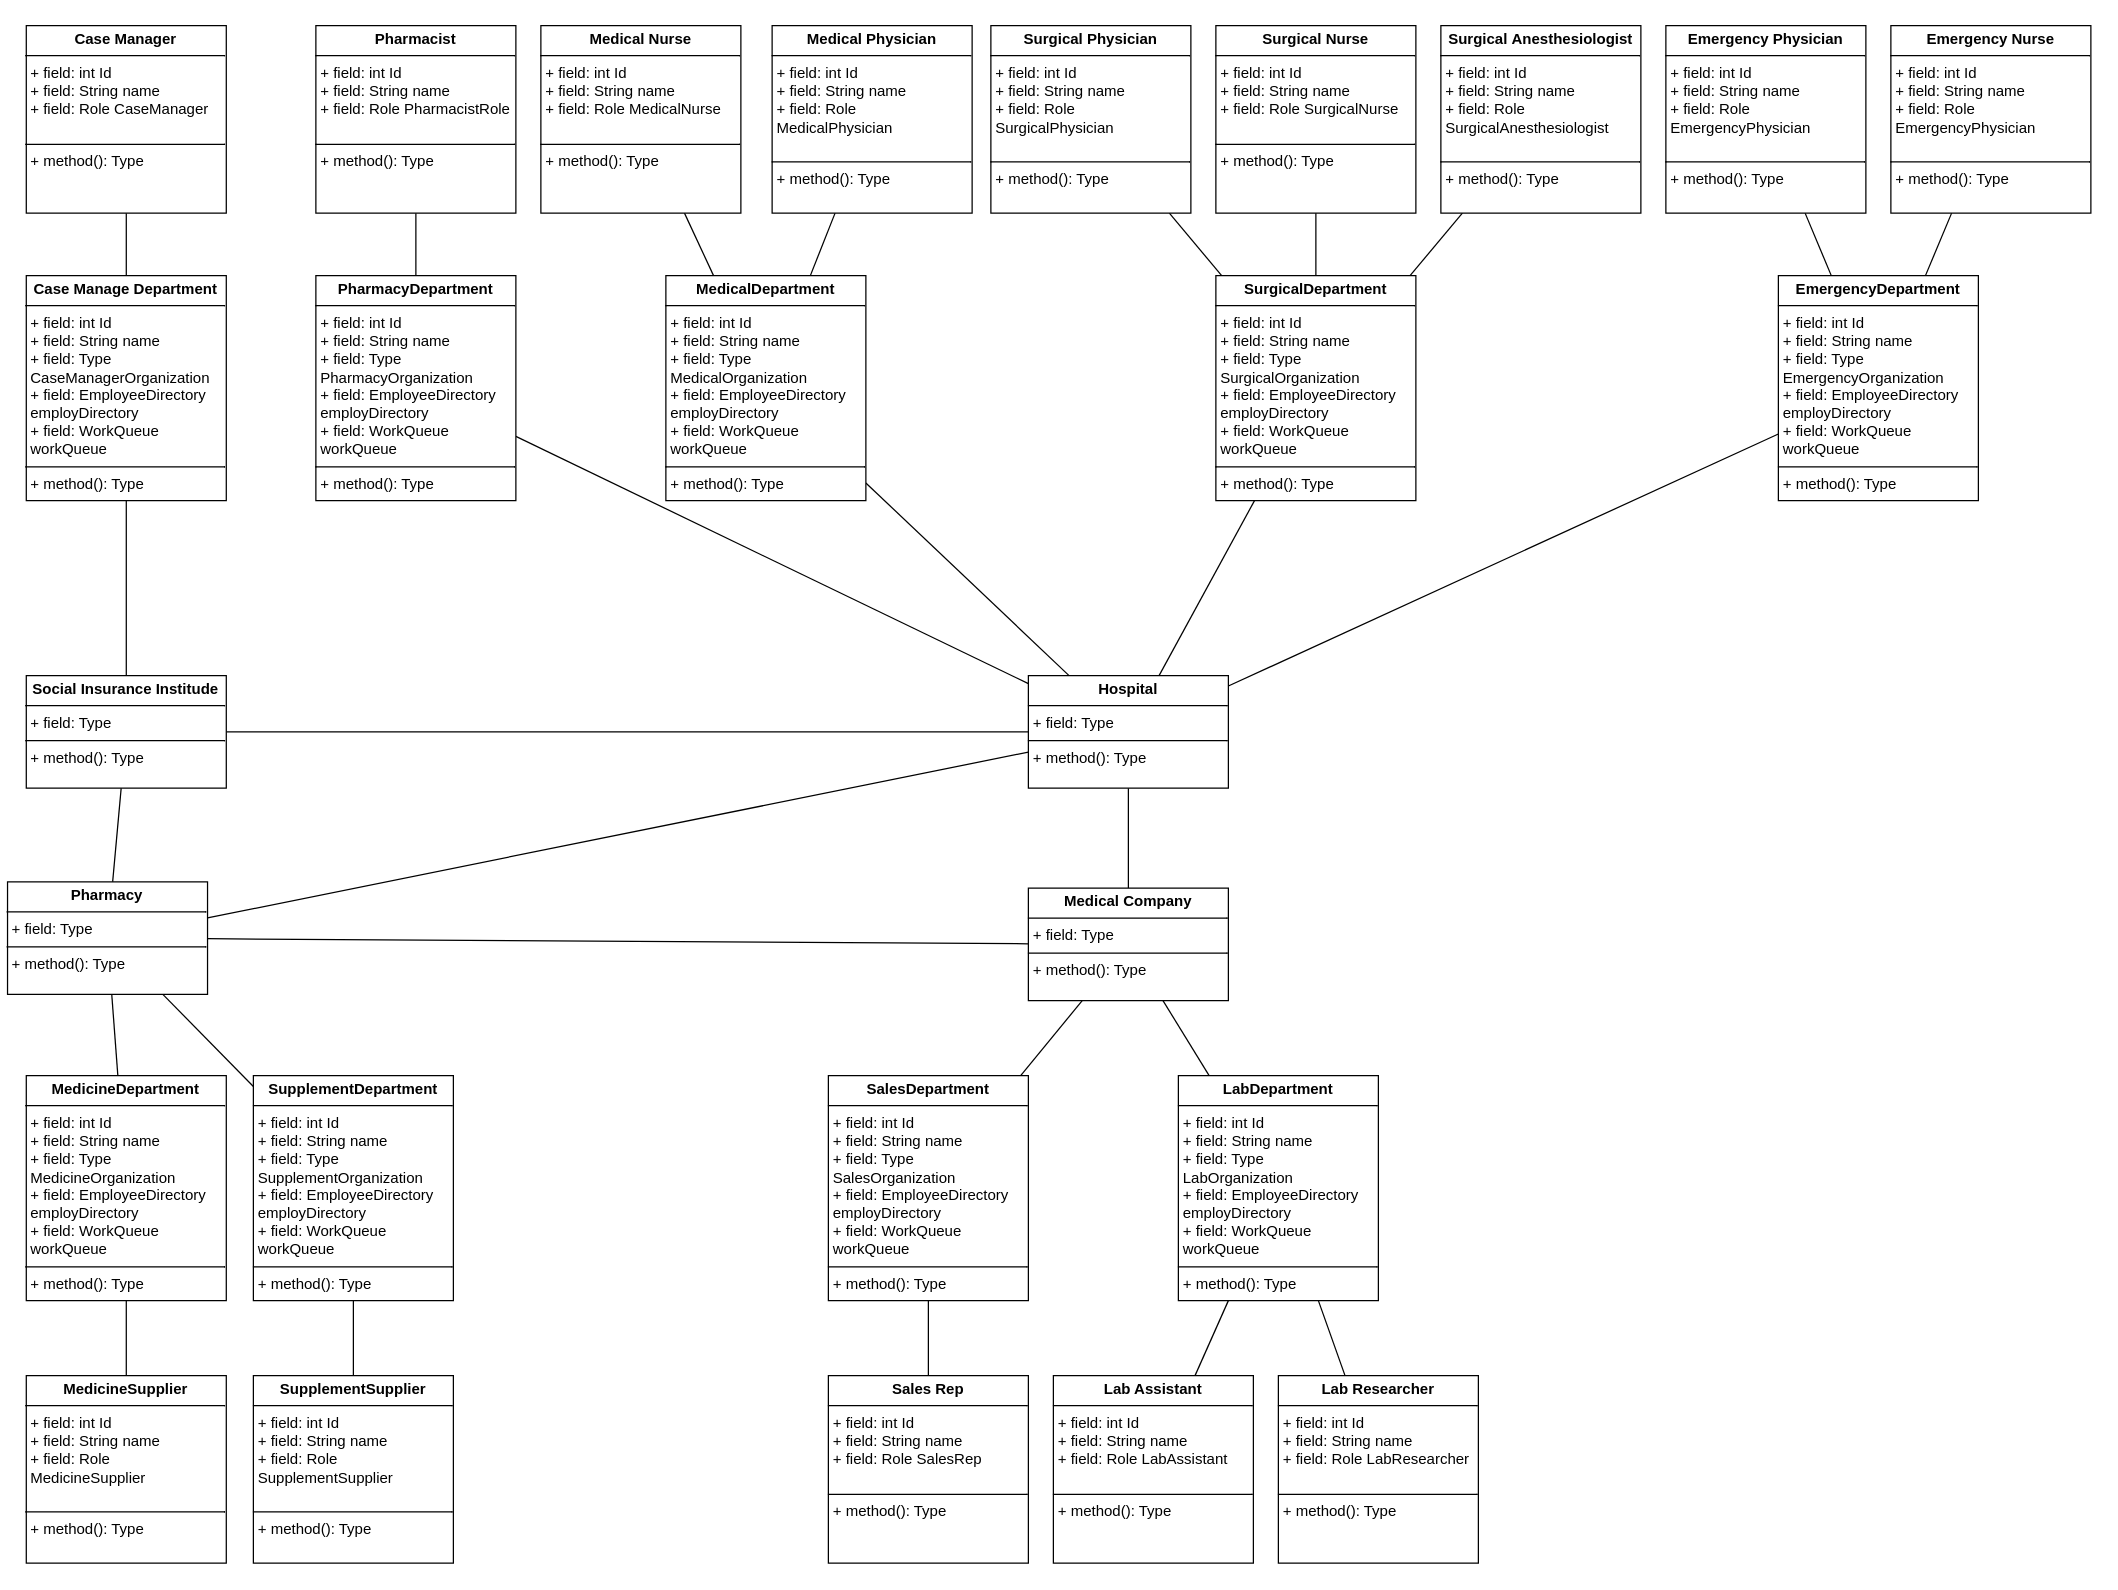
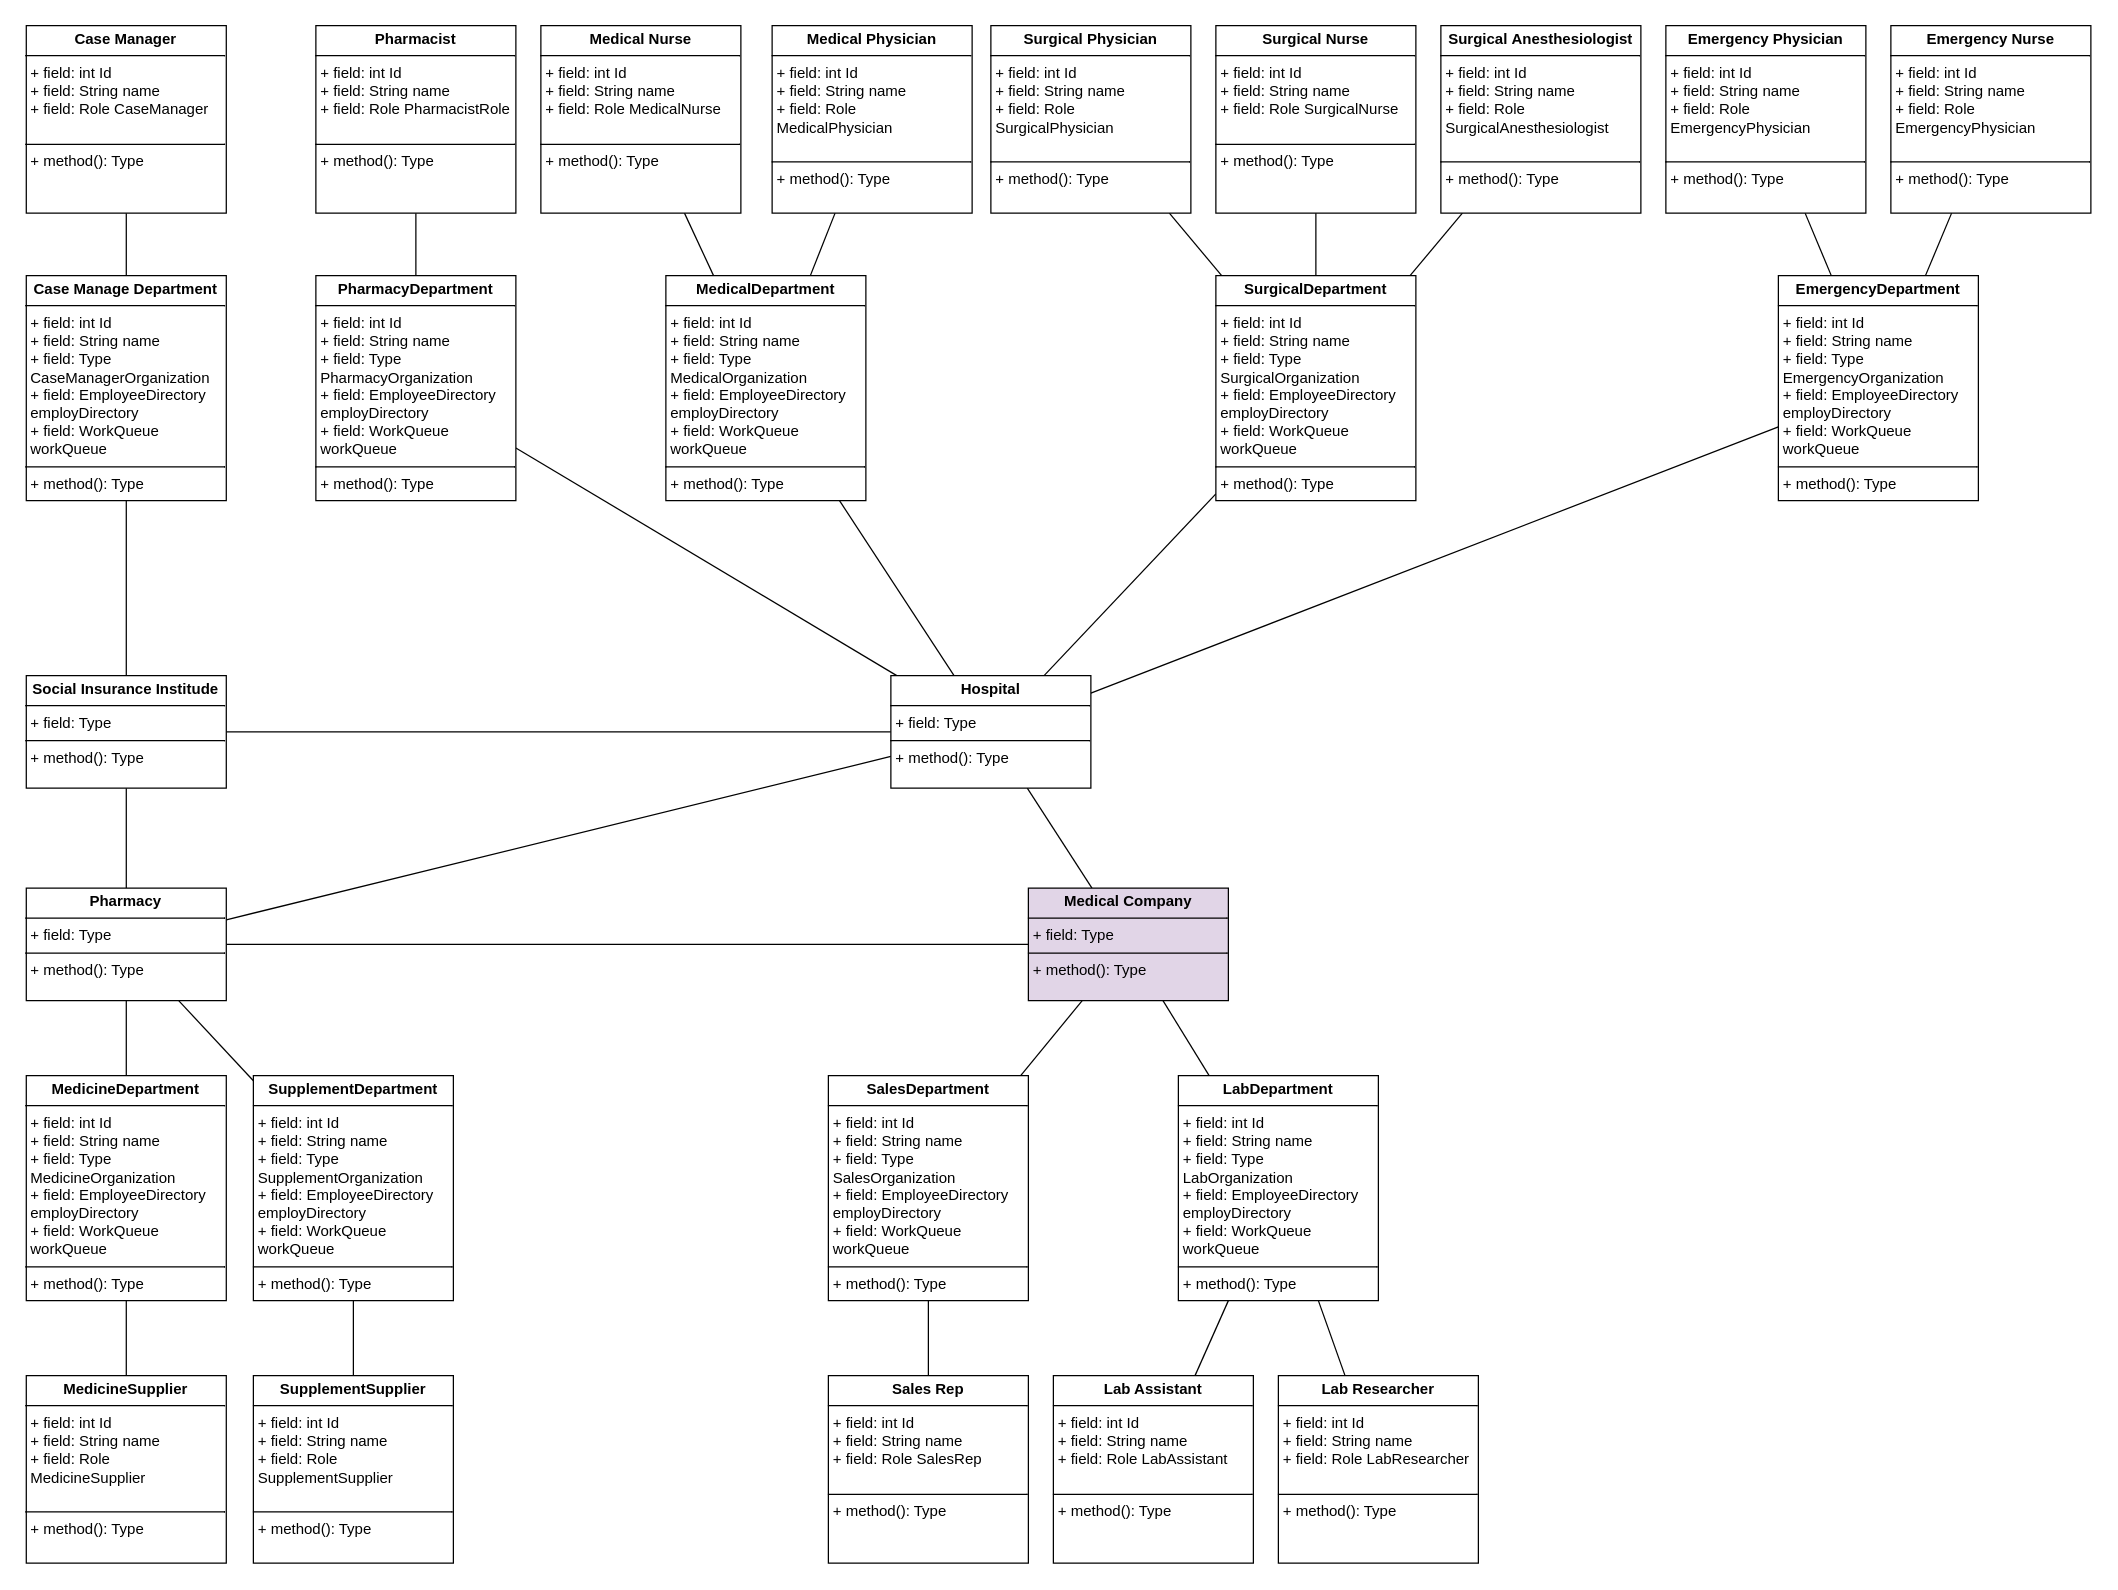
(1128, 732) -> (991, 732)
(107, 938) -> (126, 944)
(1128, 944) -> (1128, 944)
